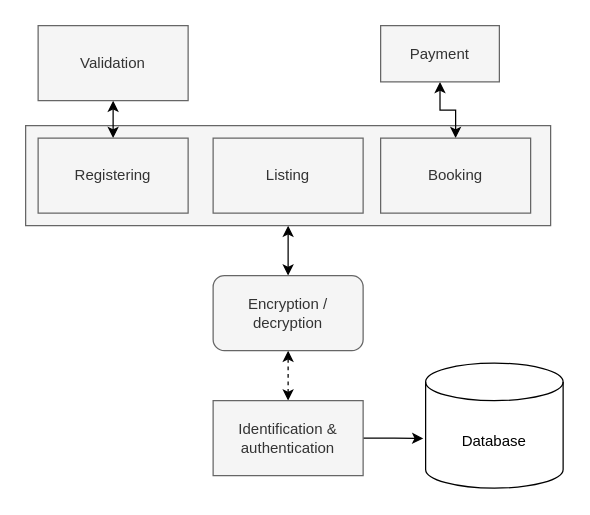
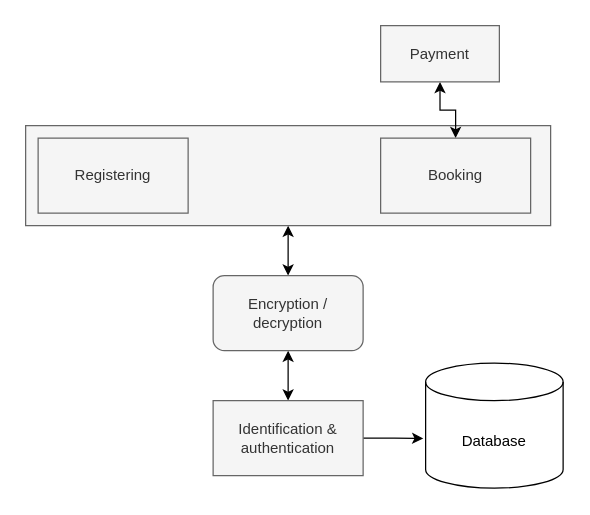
(113, 63) -> none
(113, 120) -> none
(288, 176) -> none
(288, 376) -> (288, 376)
